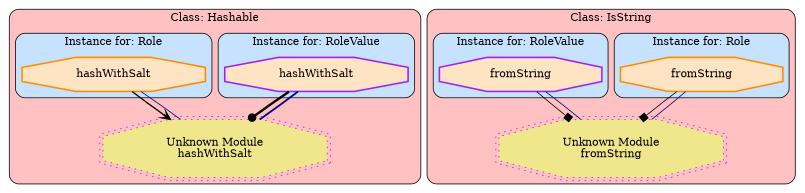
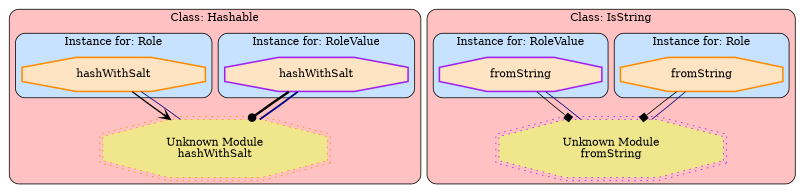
(215, 149) -> (215, 149)
